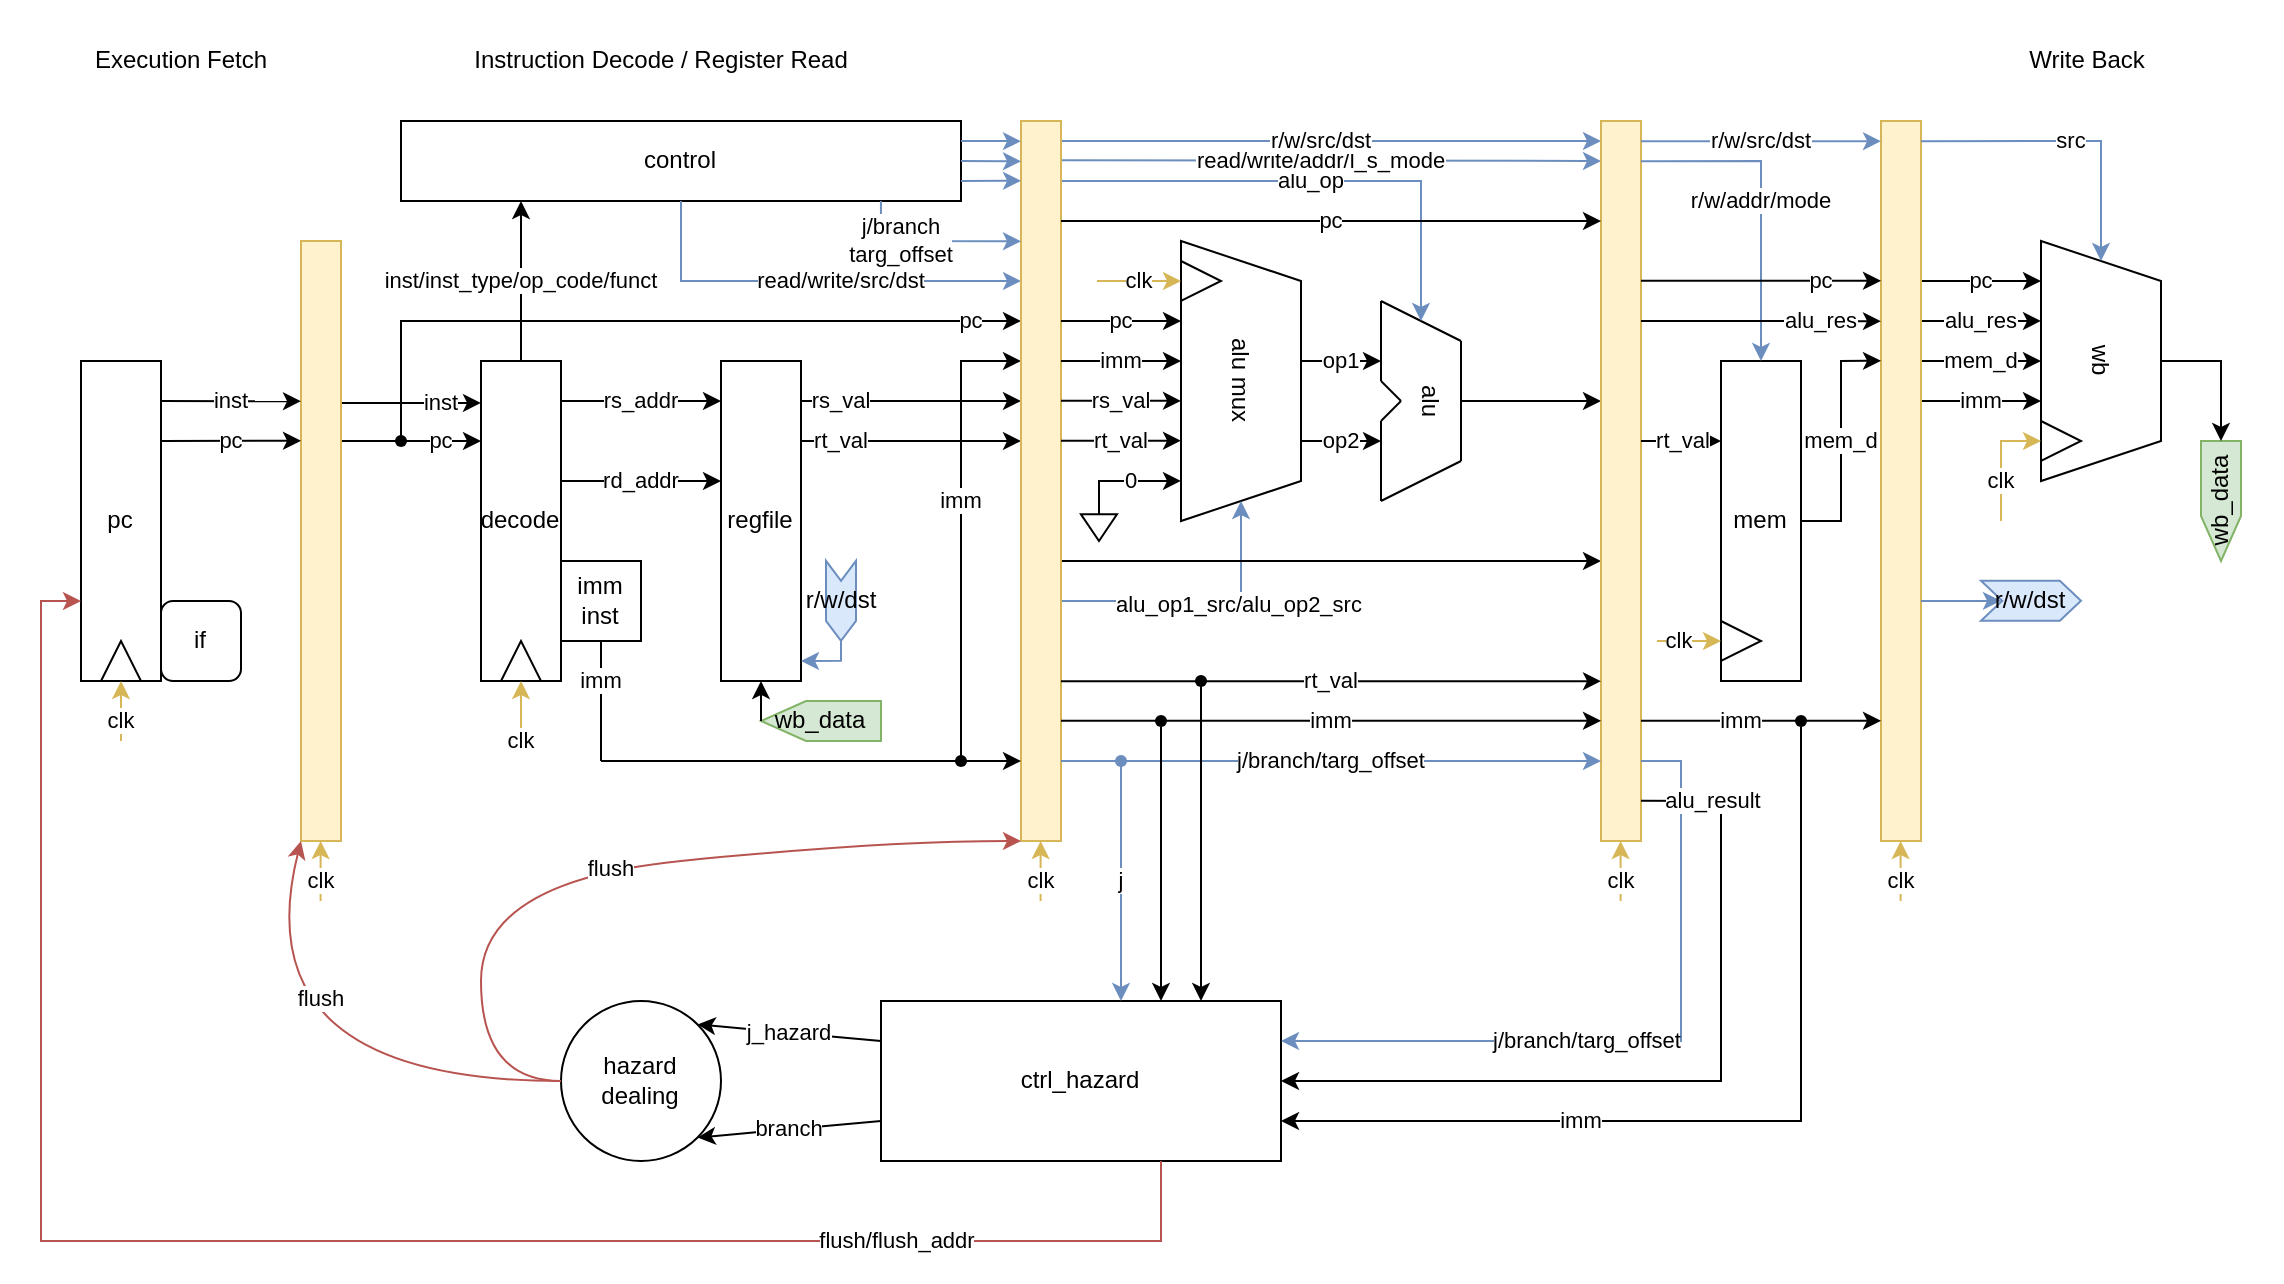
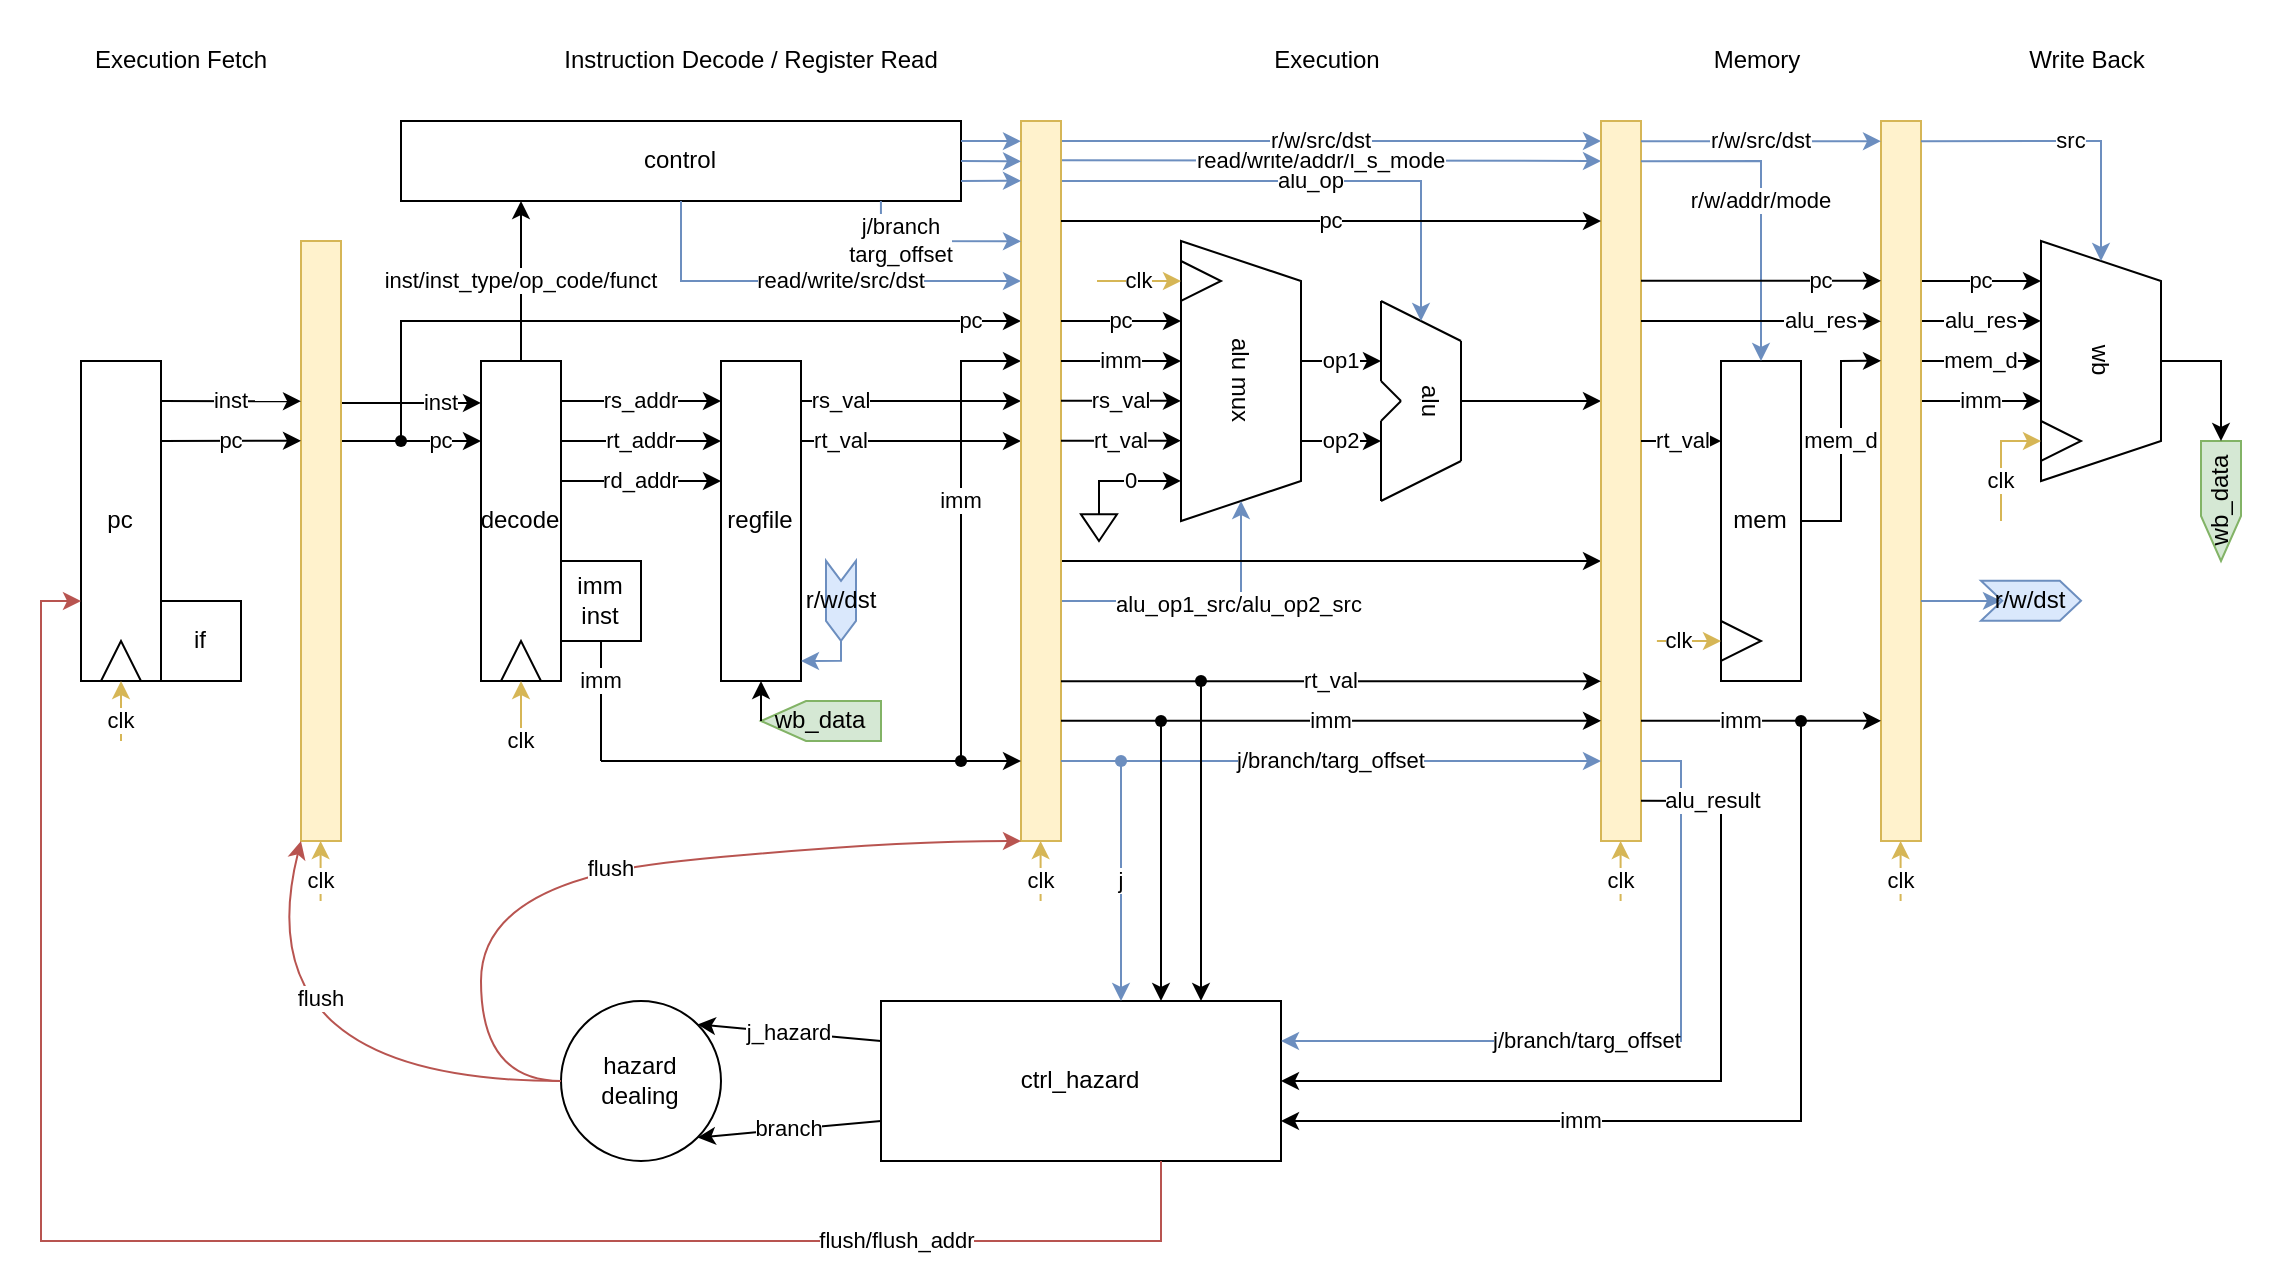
(661, 61) -> (751, 61)
none -> (1327, 61)
none -> (1757, 61)
none -> (669, 441)
(201, 641) -> (201, 641)
